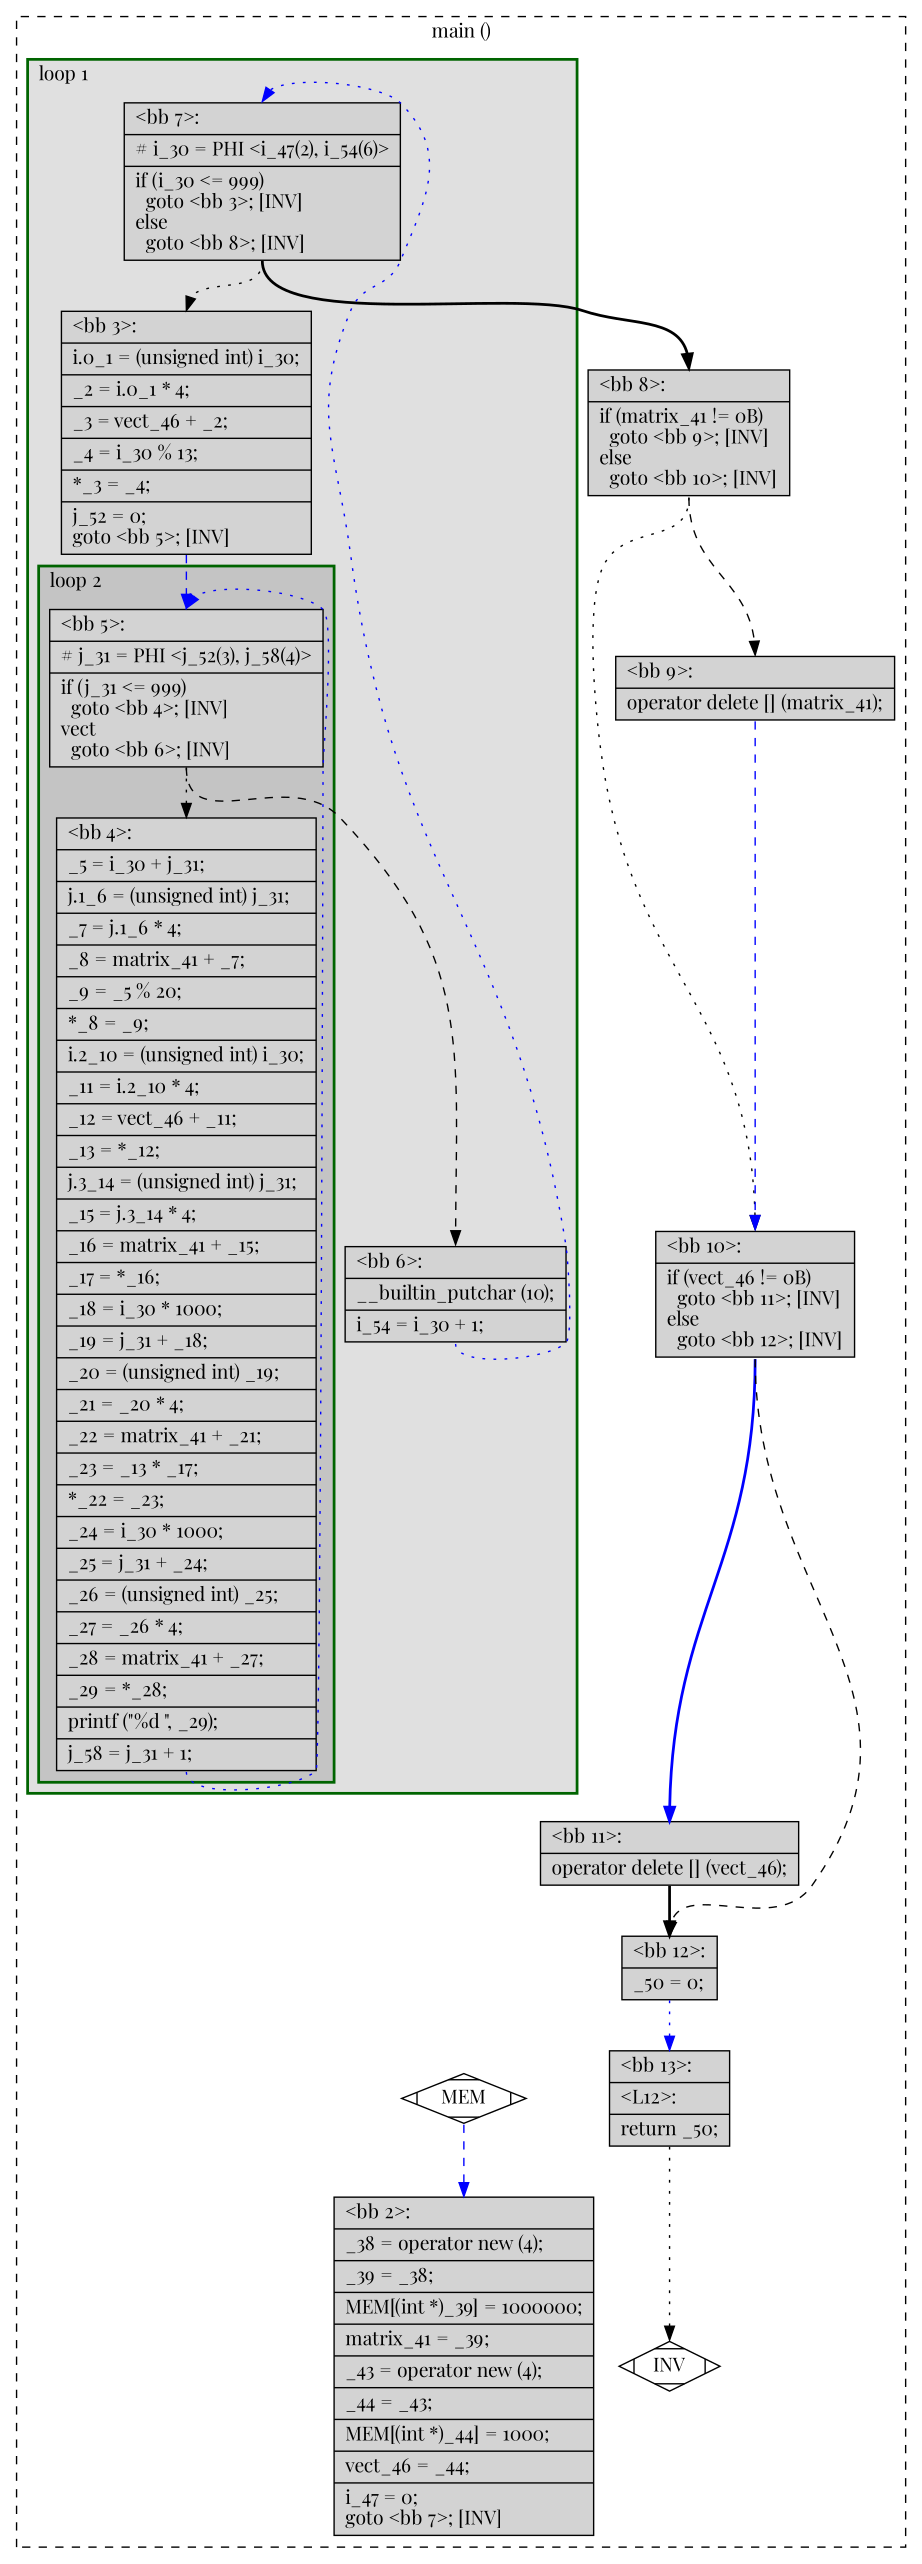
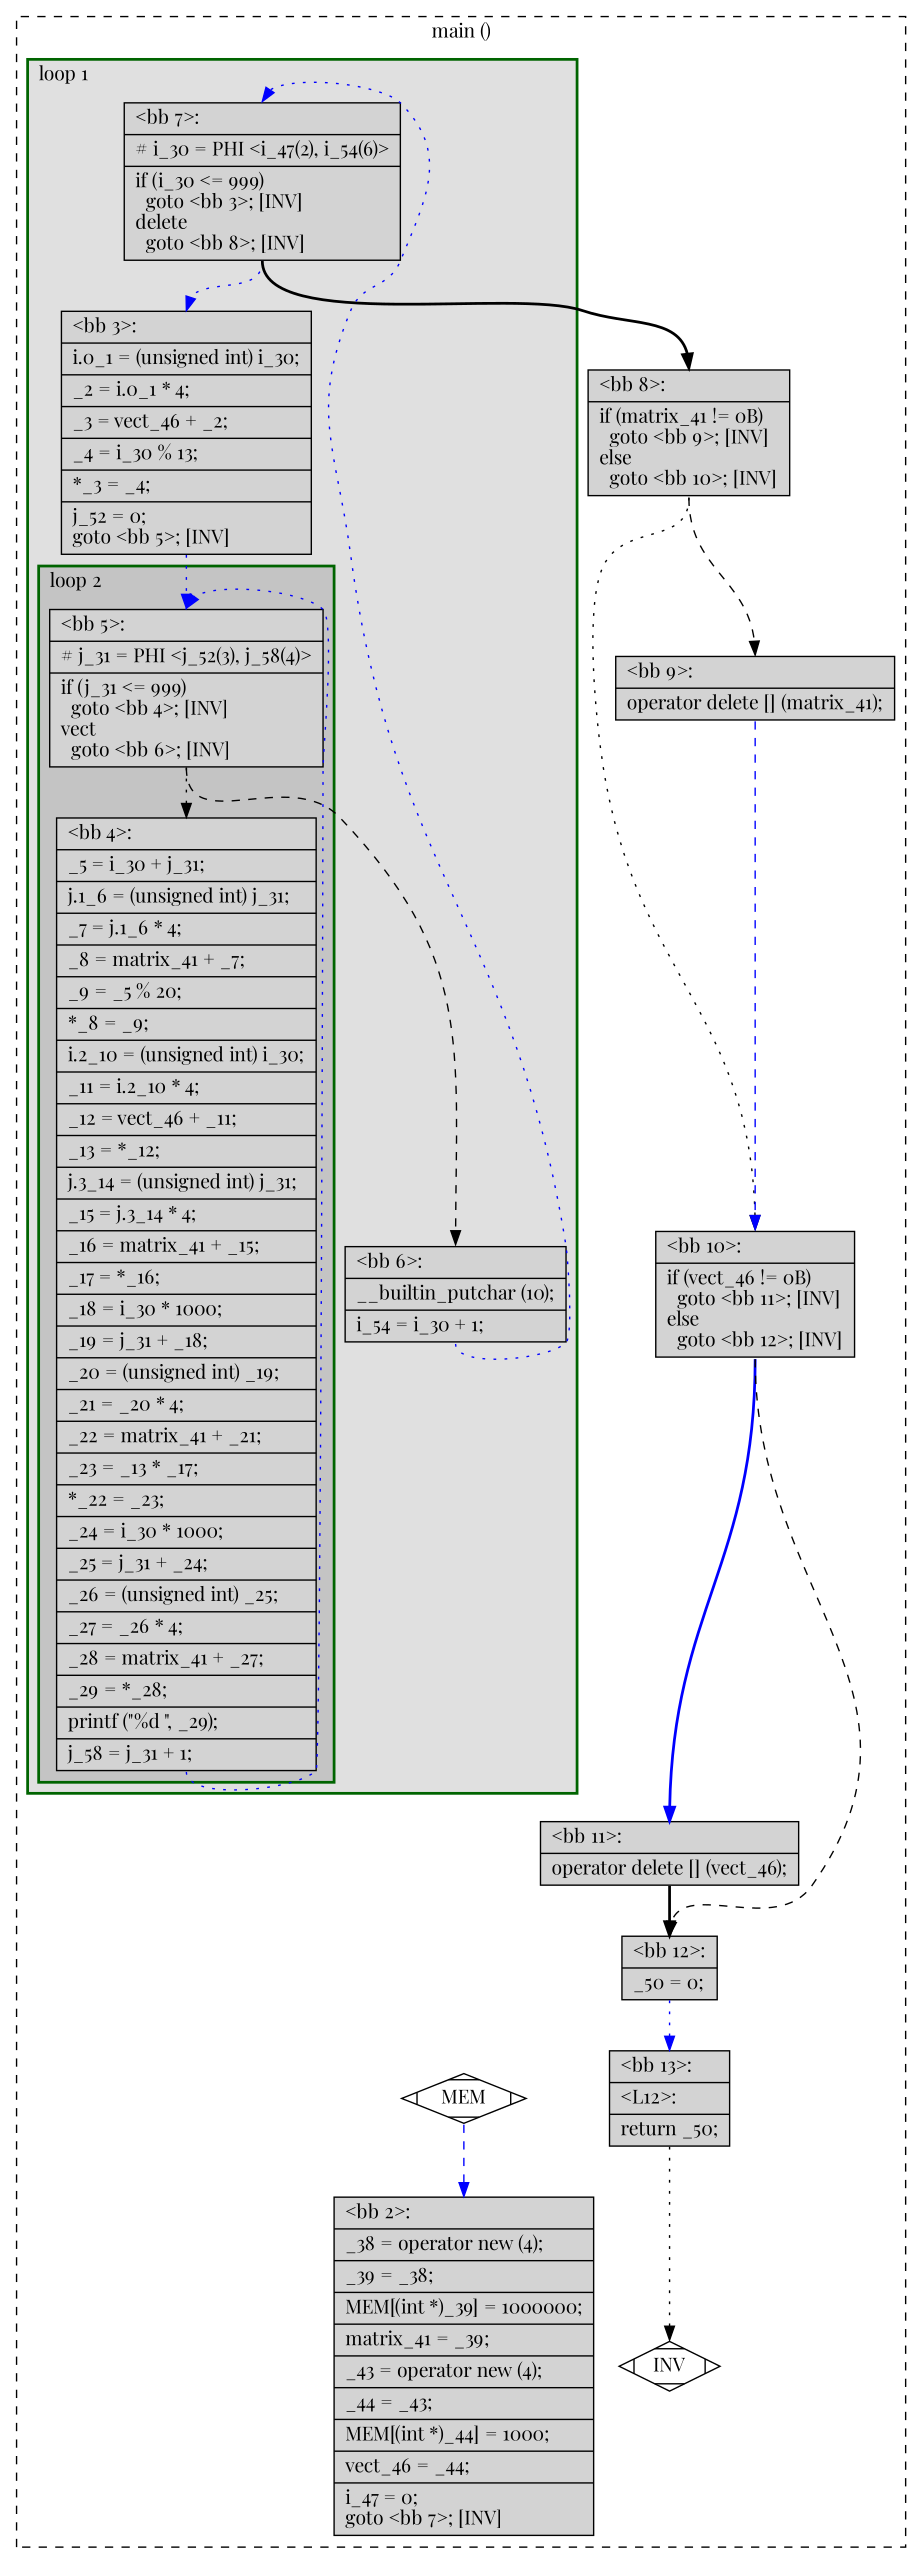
(152, 223) -> (162, 223)
(232, 285) -> (232, 285)
(186, 575) -> (186, 575)
